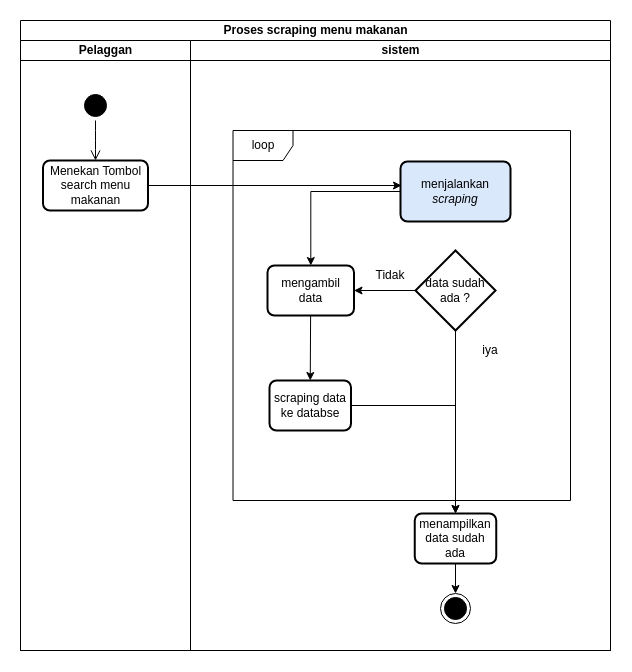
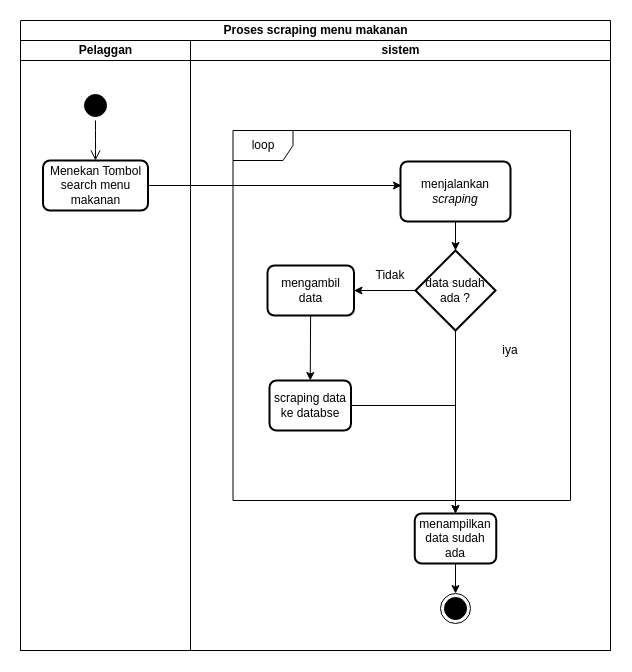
(322, 192) -> (456, 240)
(456, 192) -> (456, 192)
(491, 351) -> (511, 351)
